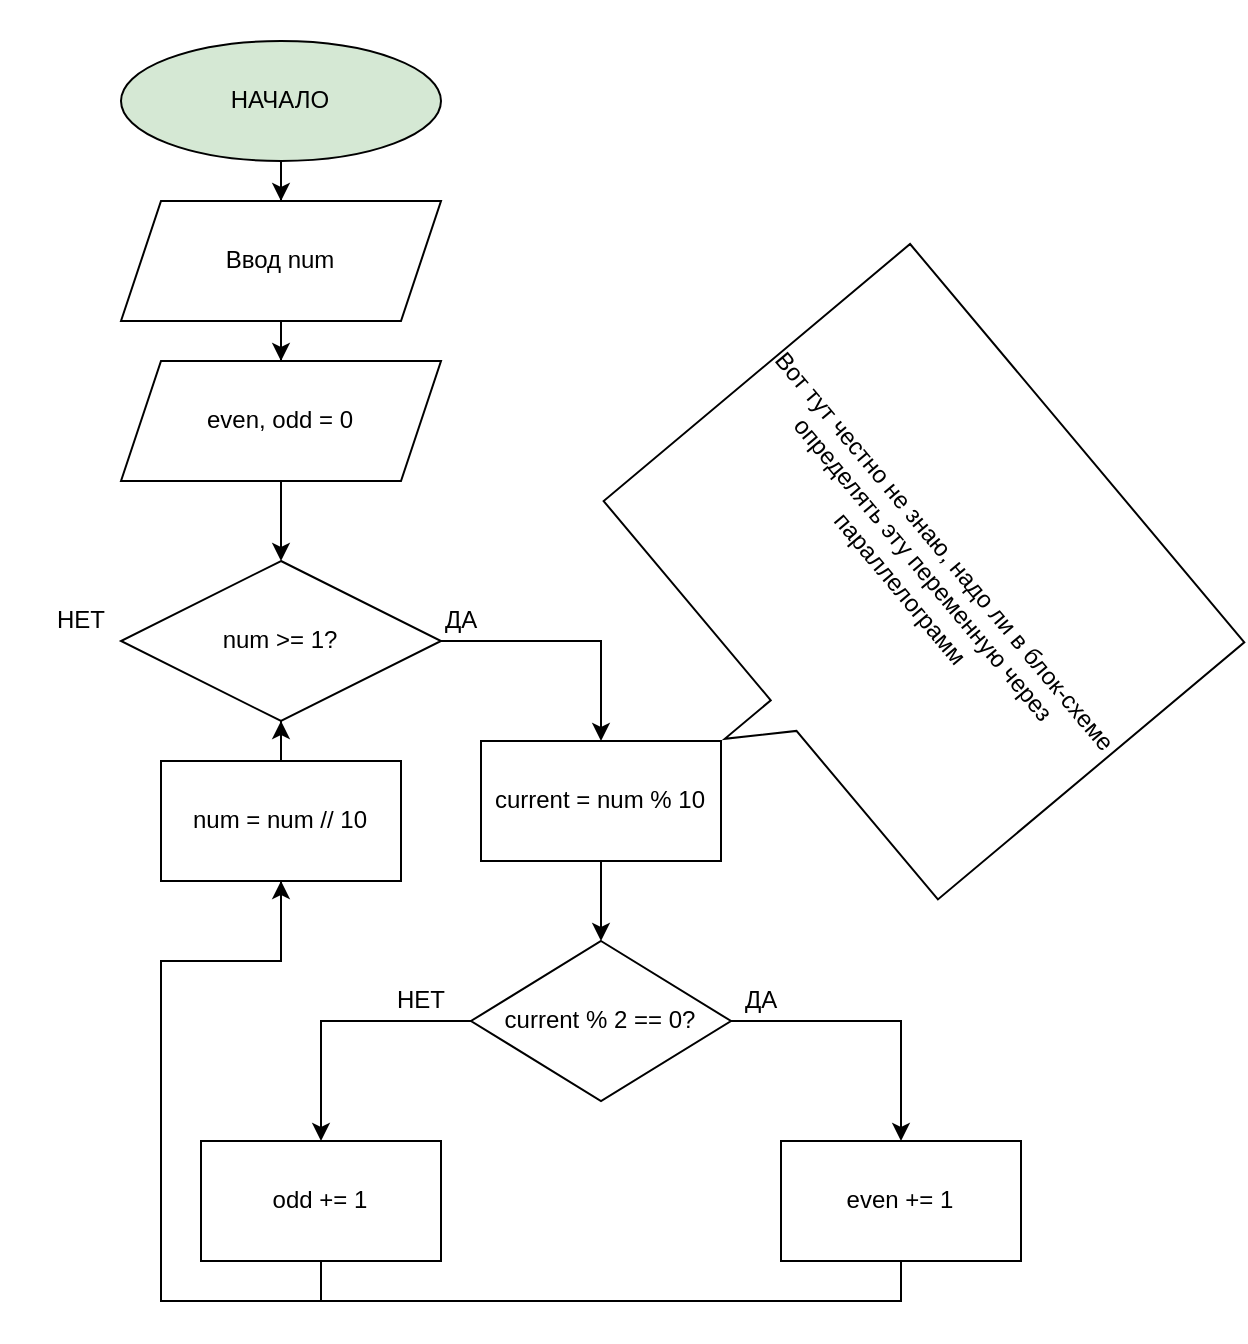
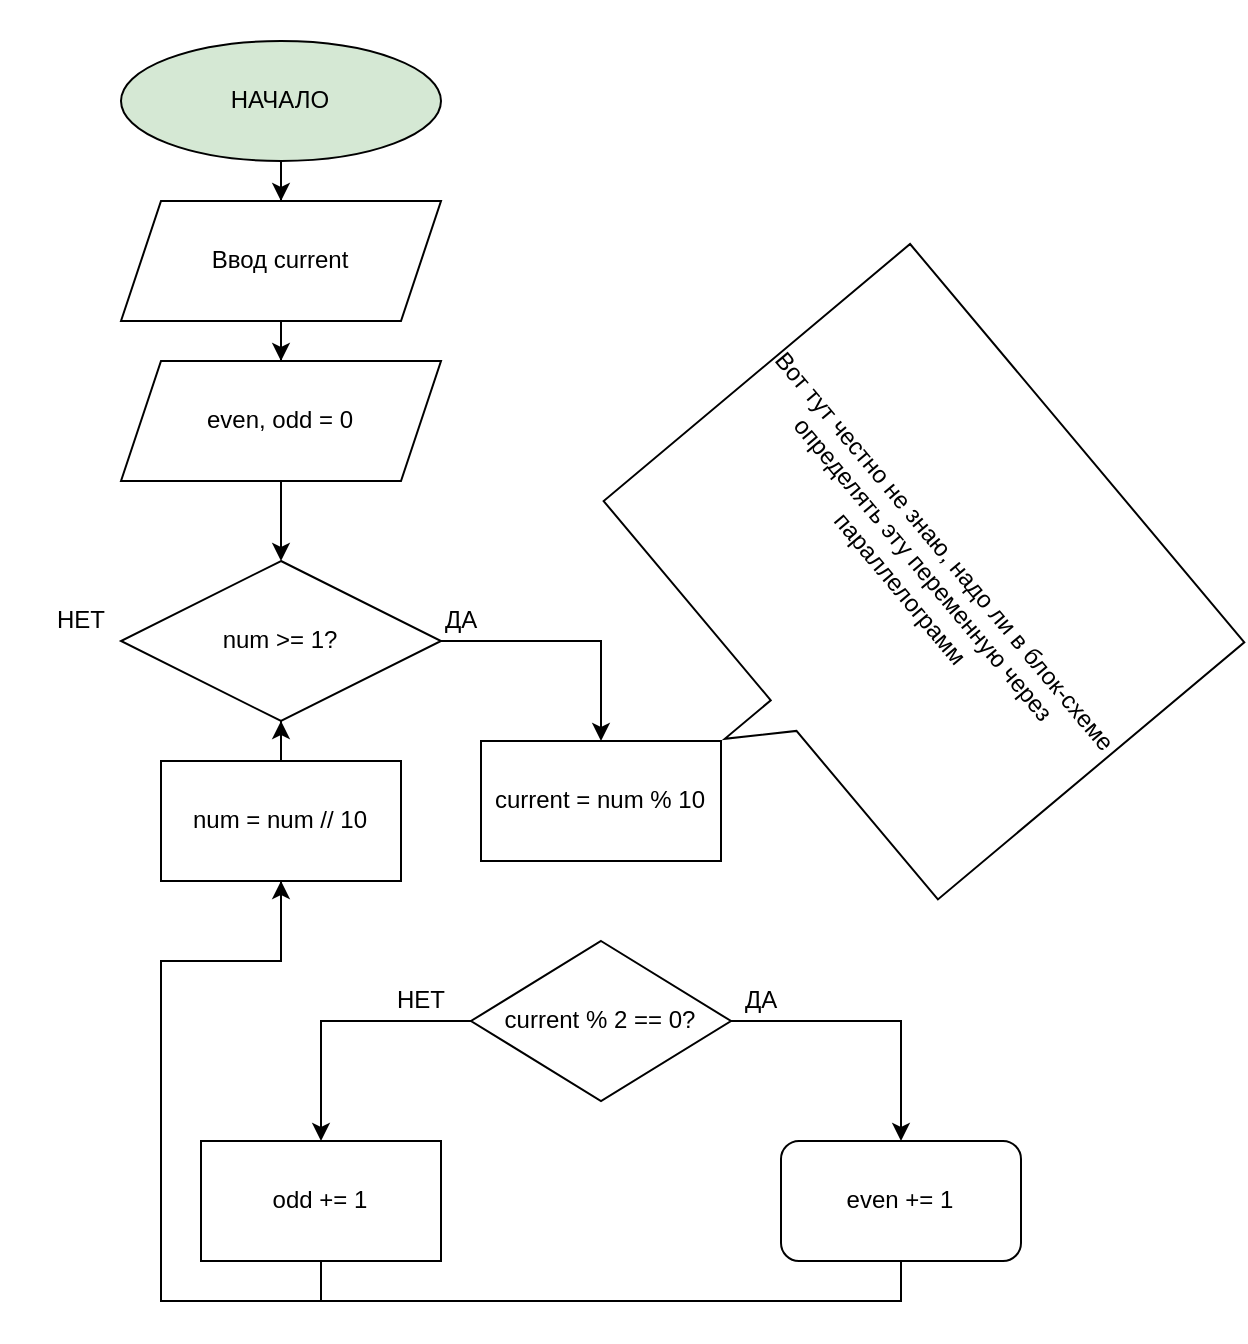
(281, 261) -> (281, 261)
(601, 894) -> none
(901, 1201) -> (901, 1201)
